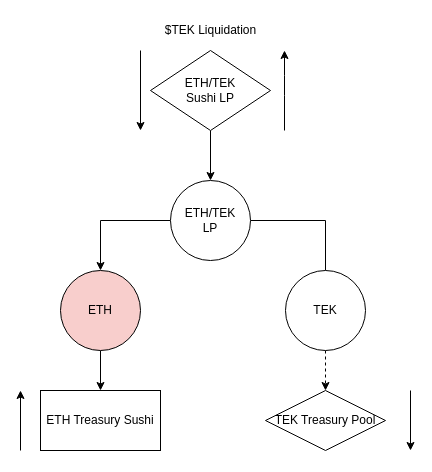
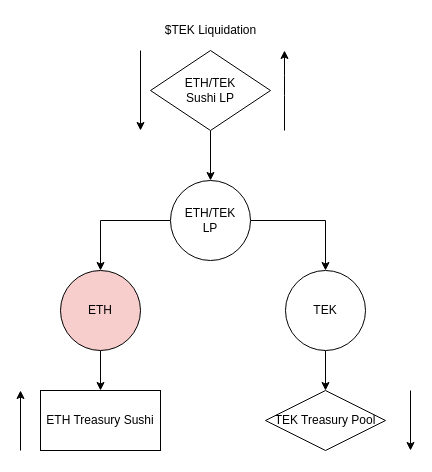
(326, 264) -> (326, 262)
(326, 367) -> (326, 367)
